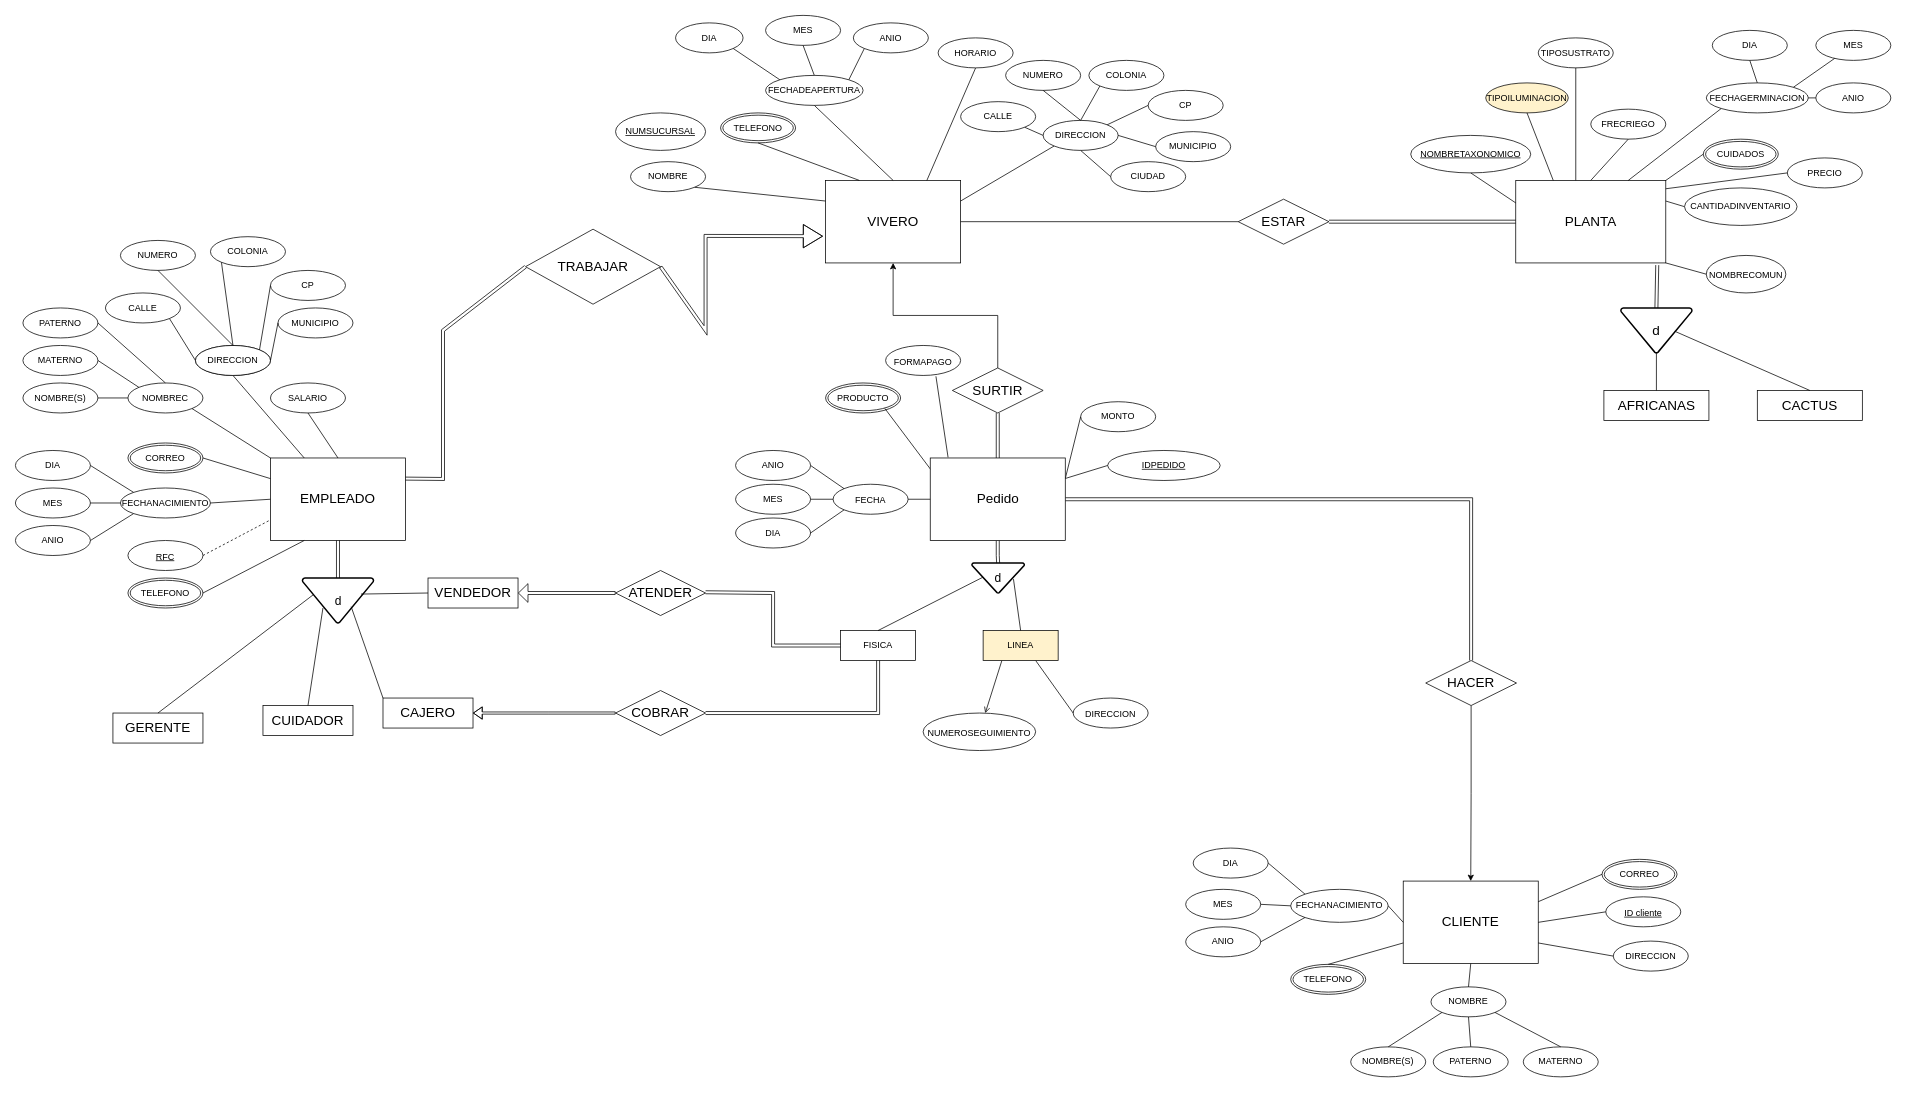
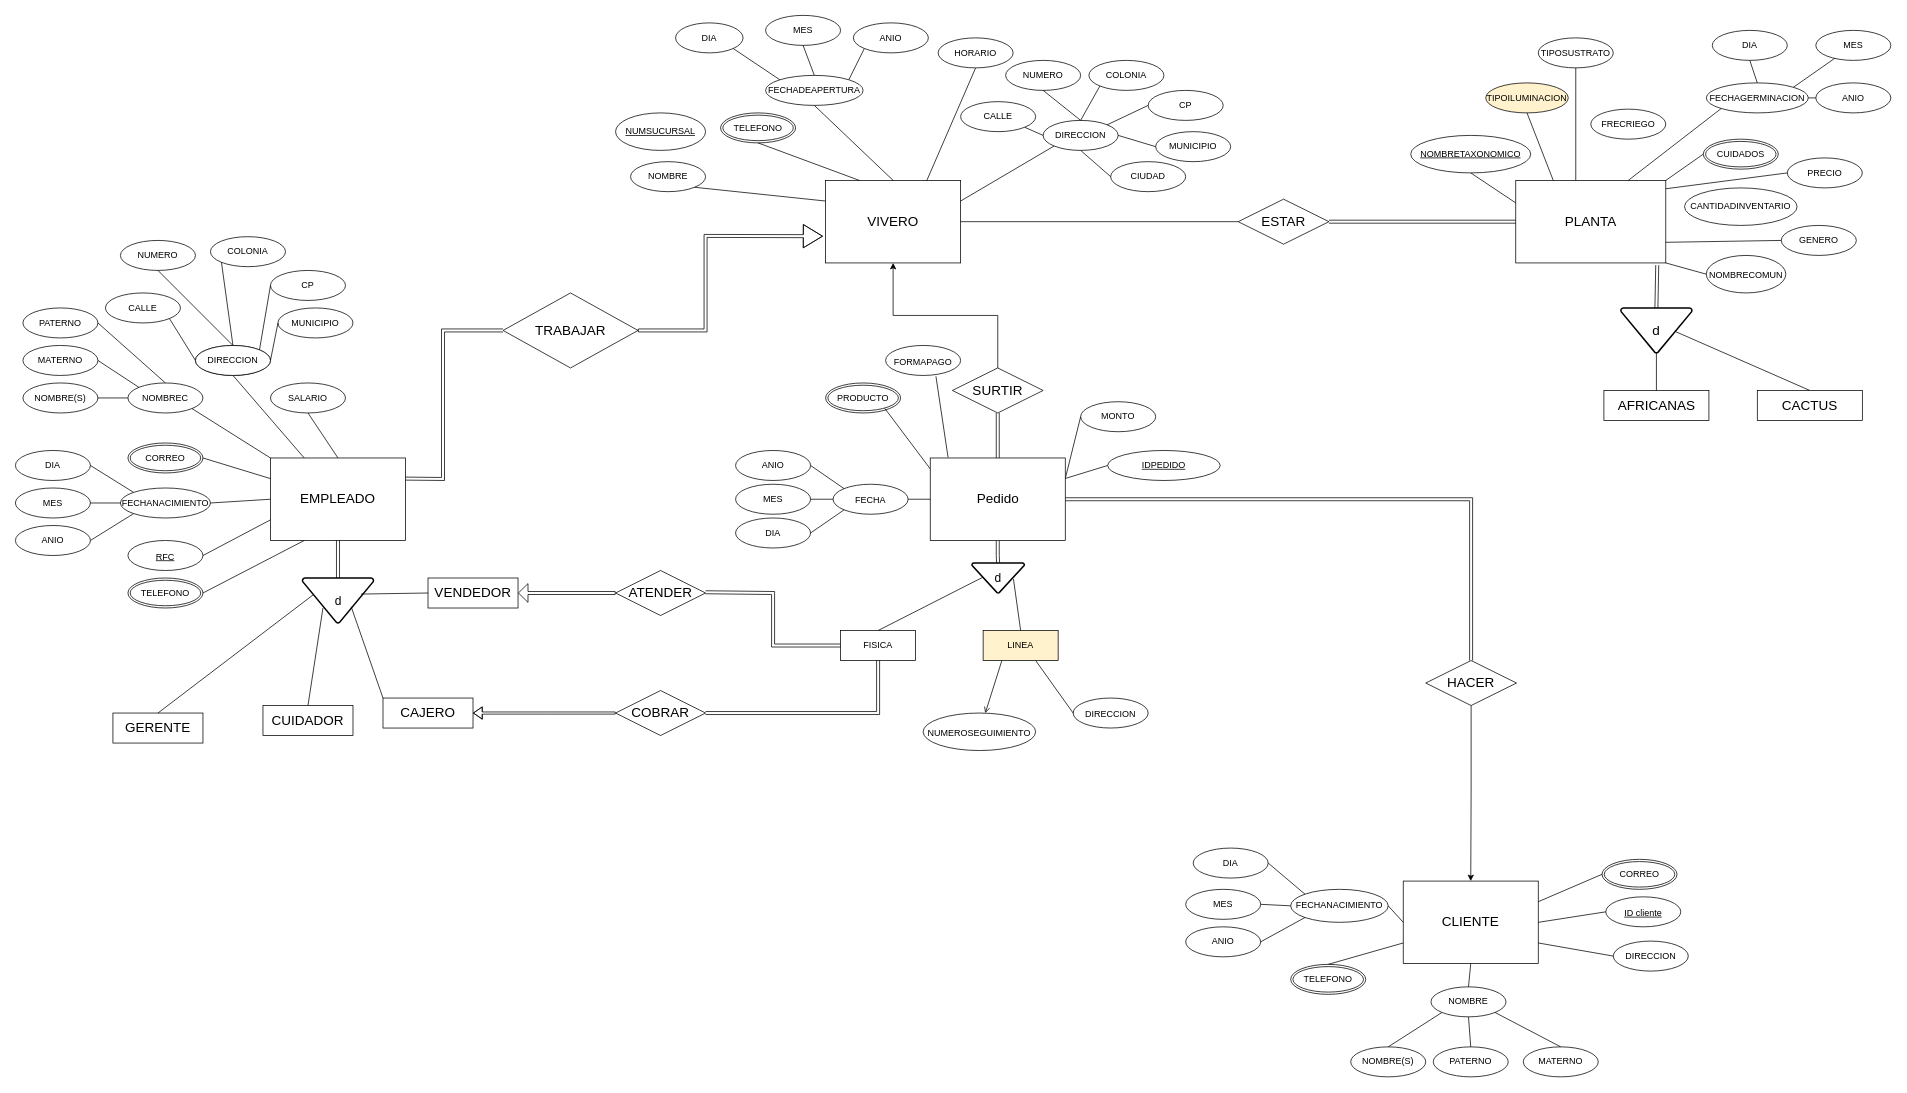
(1609, 159) -> none
(1674, 204) -> none
none -> (1818, 240)
none -> (1723, 241)
(593, 267) -> (570, 330)
(237, 538) -> (237, 538)
